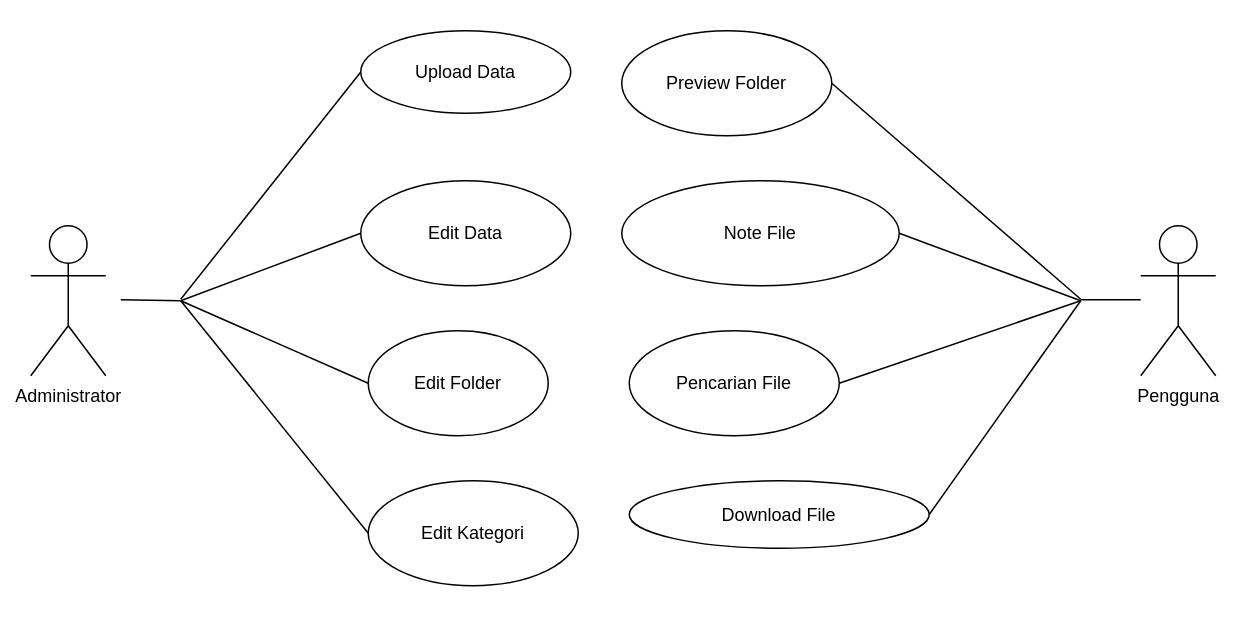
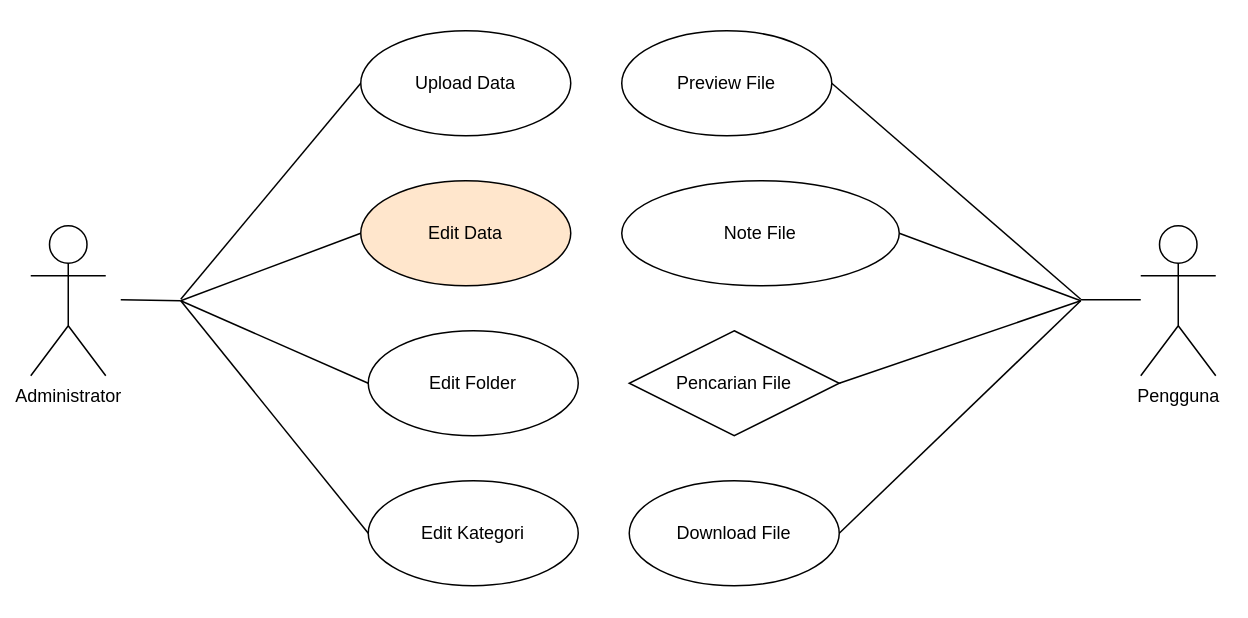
(466, 72) -> (466, 83)
(727, 83) -> (727, 83)
(466, 233) -> (466, 233)
(458, 383) -> (473, 383)
(734, 383) -> (734, 383)
(779, 515) -> (734, 533)
